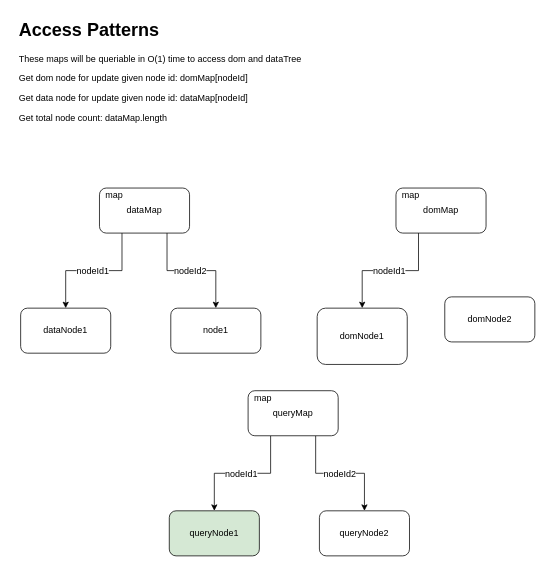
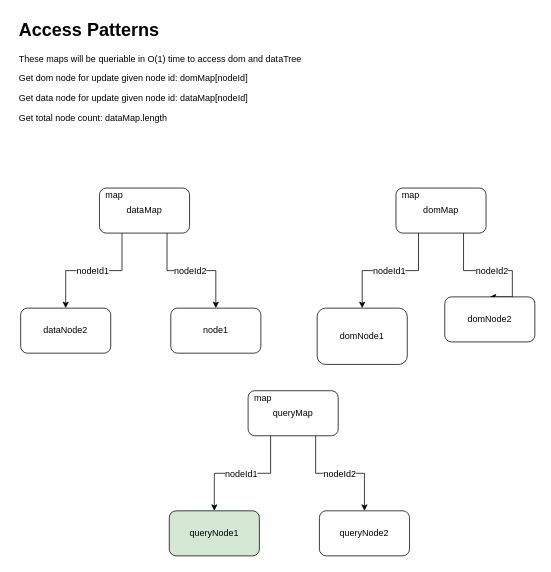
none -> (482, 270)
(66, 330) -> (66, 330)
